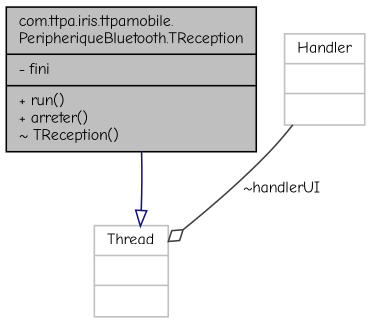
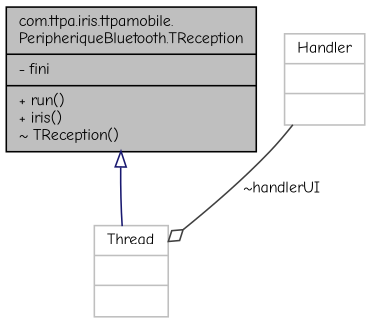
(54, 118) -> (41, 118)
(142, 181) -> (121, 197)
